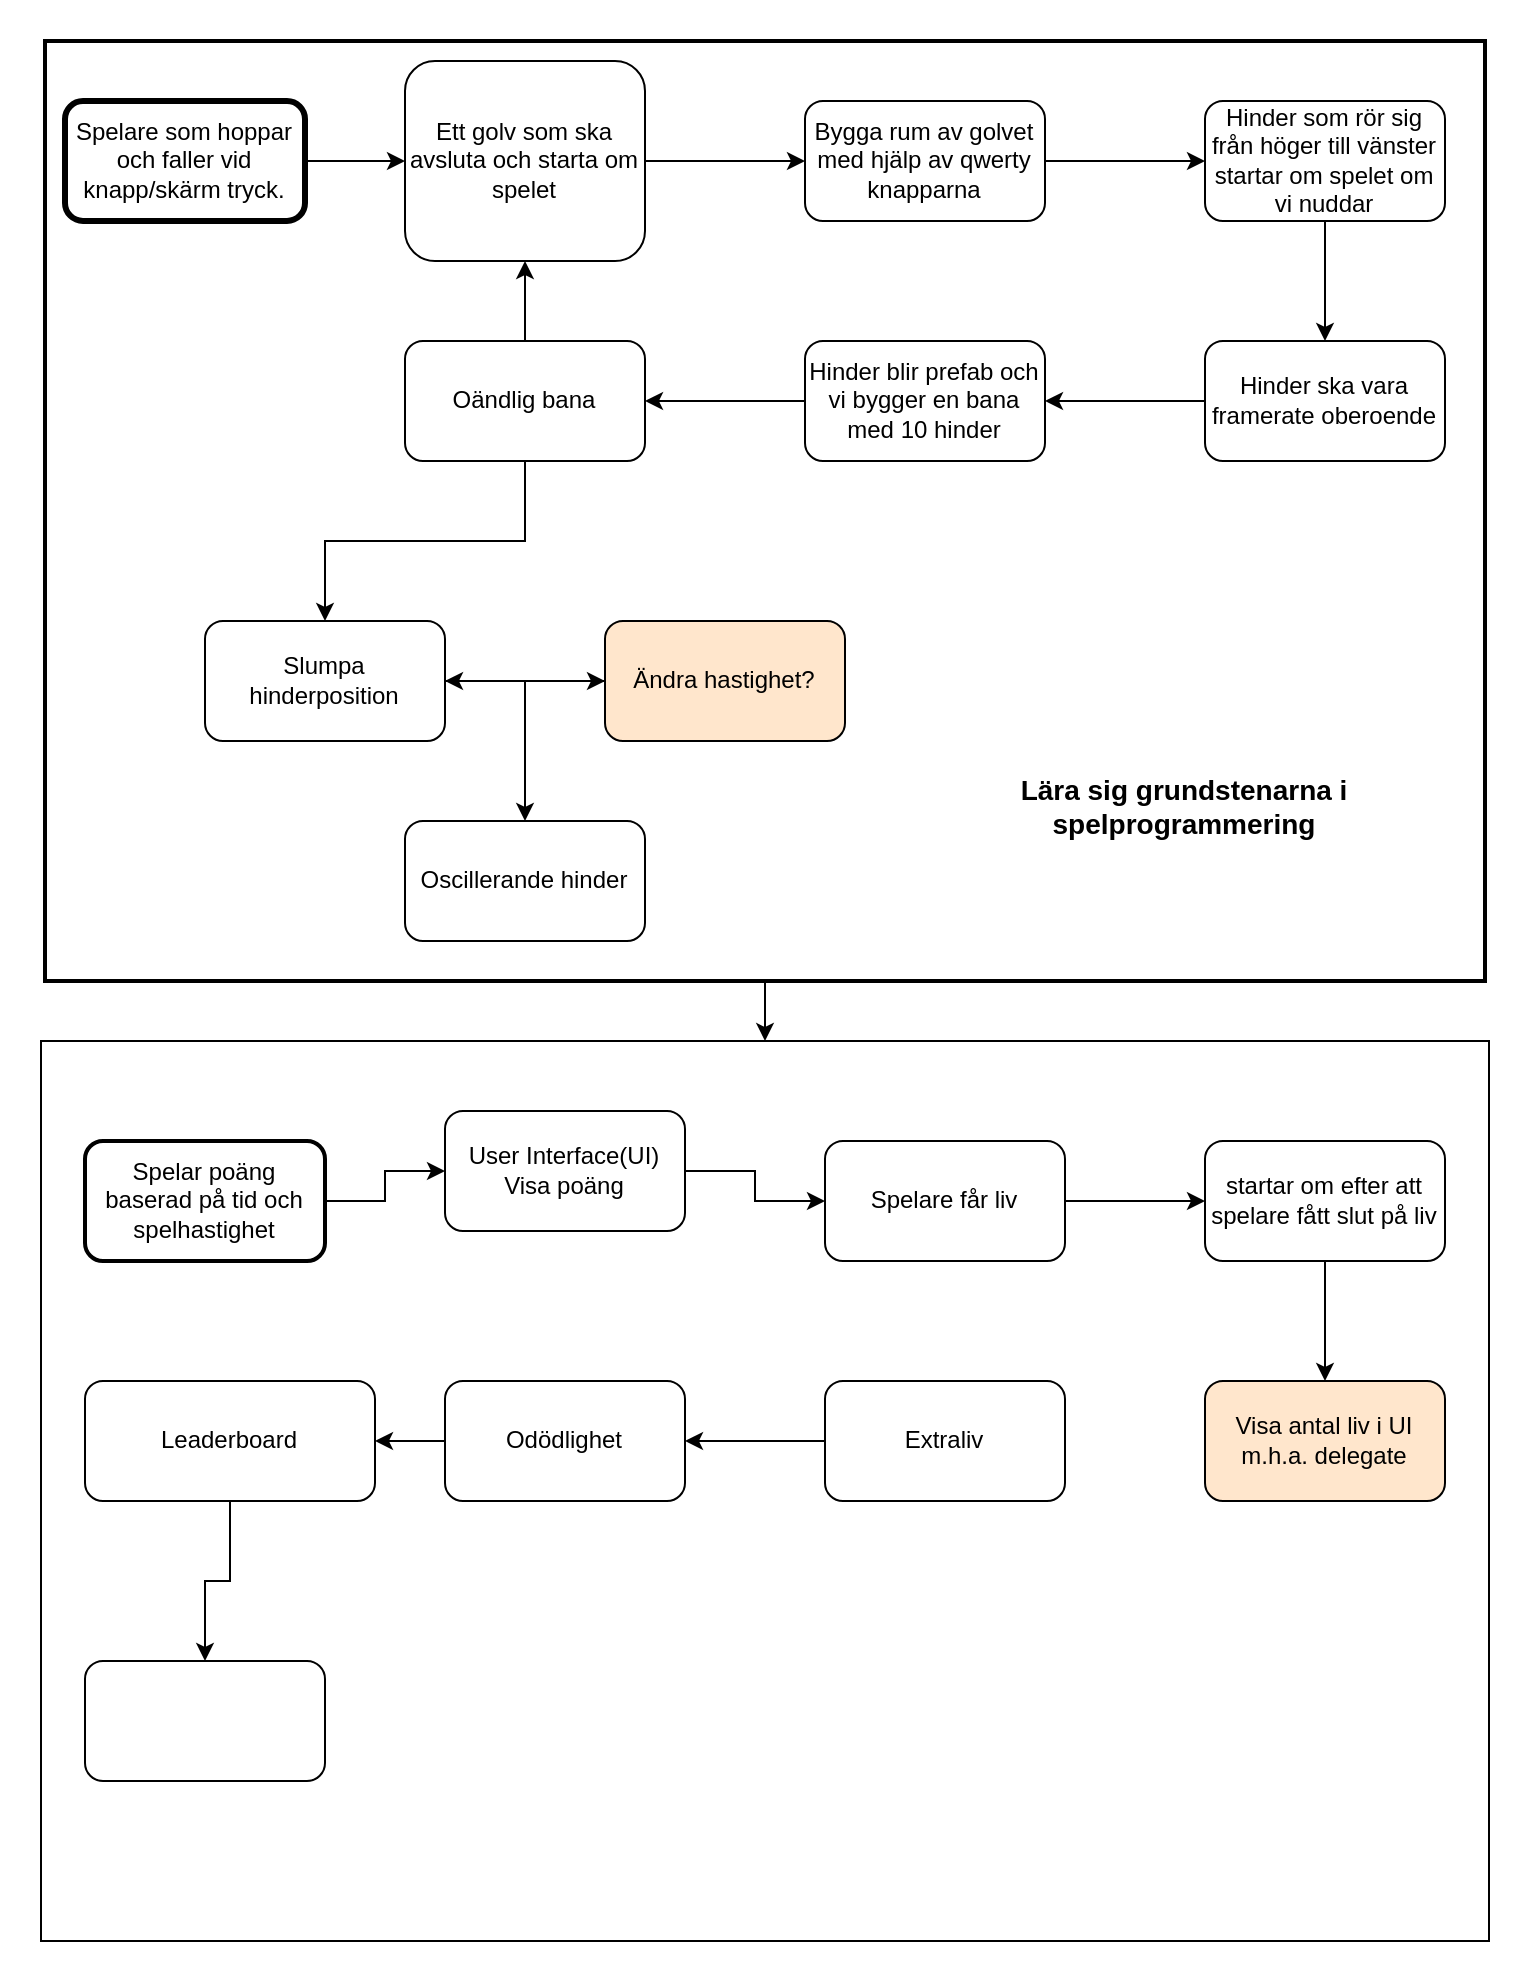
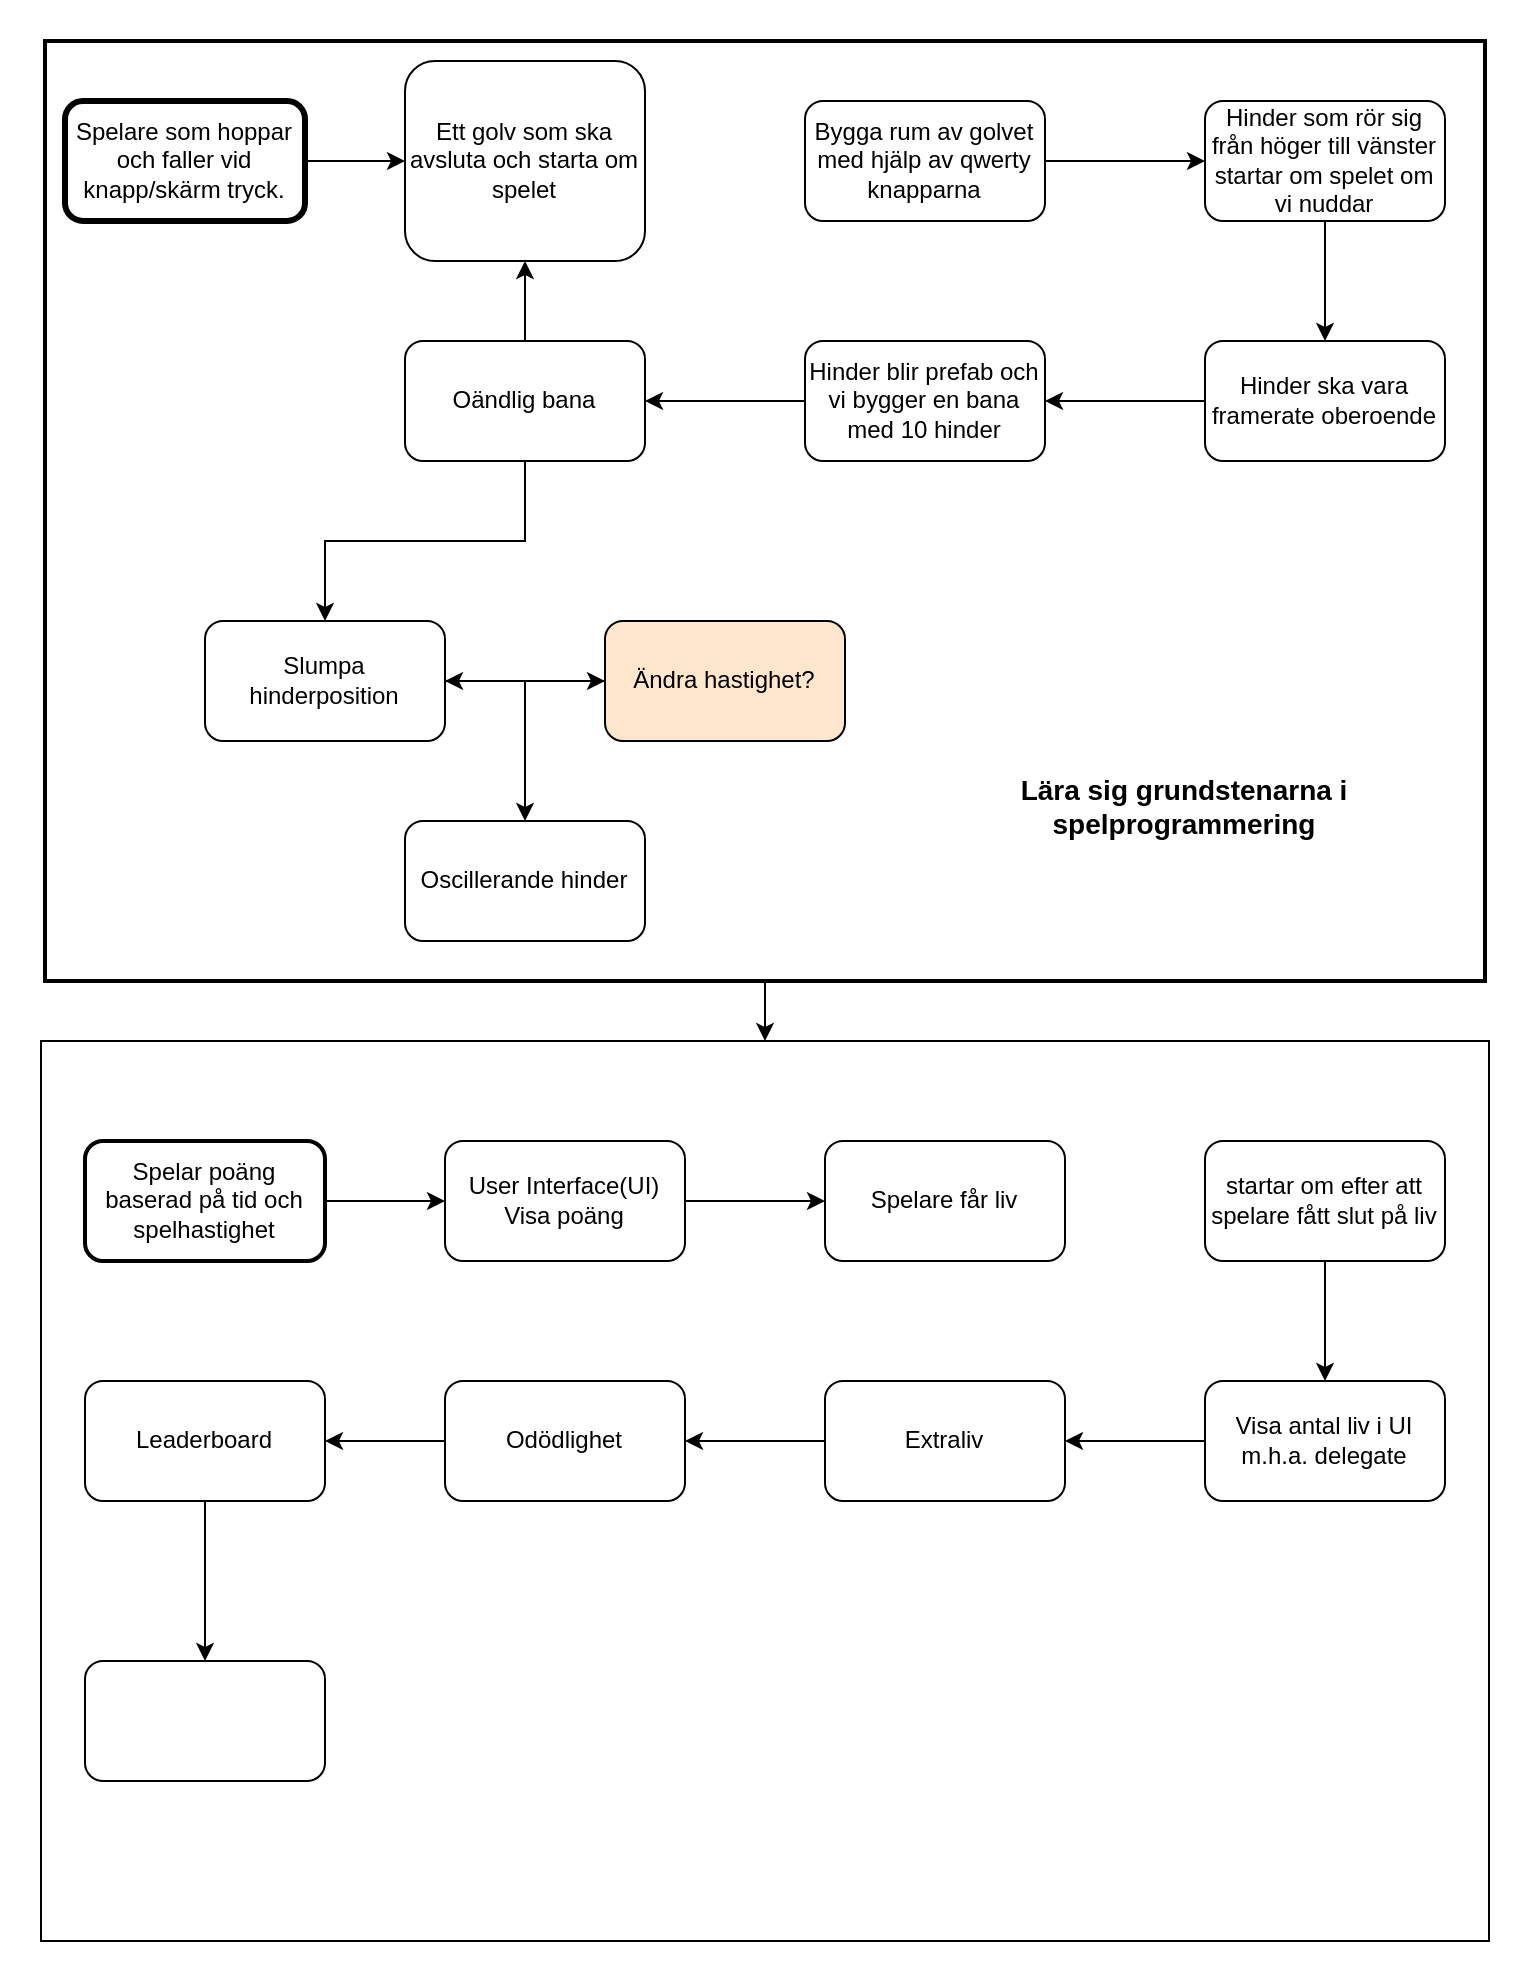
(718, 161) -> none
(565, 1171) -> (565, 1201)
(1128, 1201) -> none
(230, 1441) -> (205, 1441)
none -> (1142, 1441)
(1325, 1441) -> (1325, 1441)
